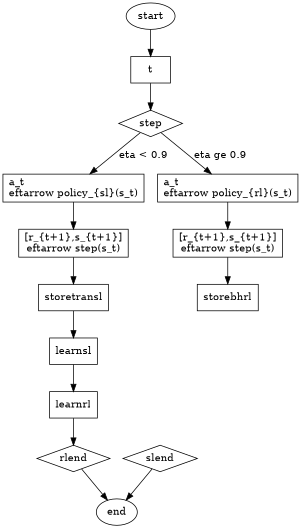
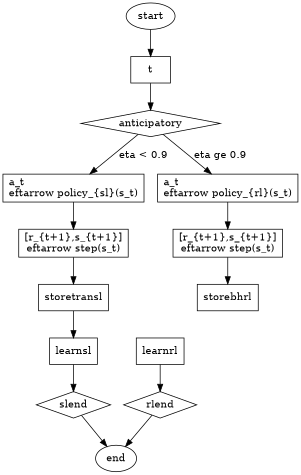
(151, 123) -> (151, 123)
(73, 374) -> (73, 374)
